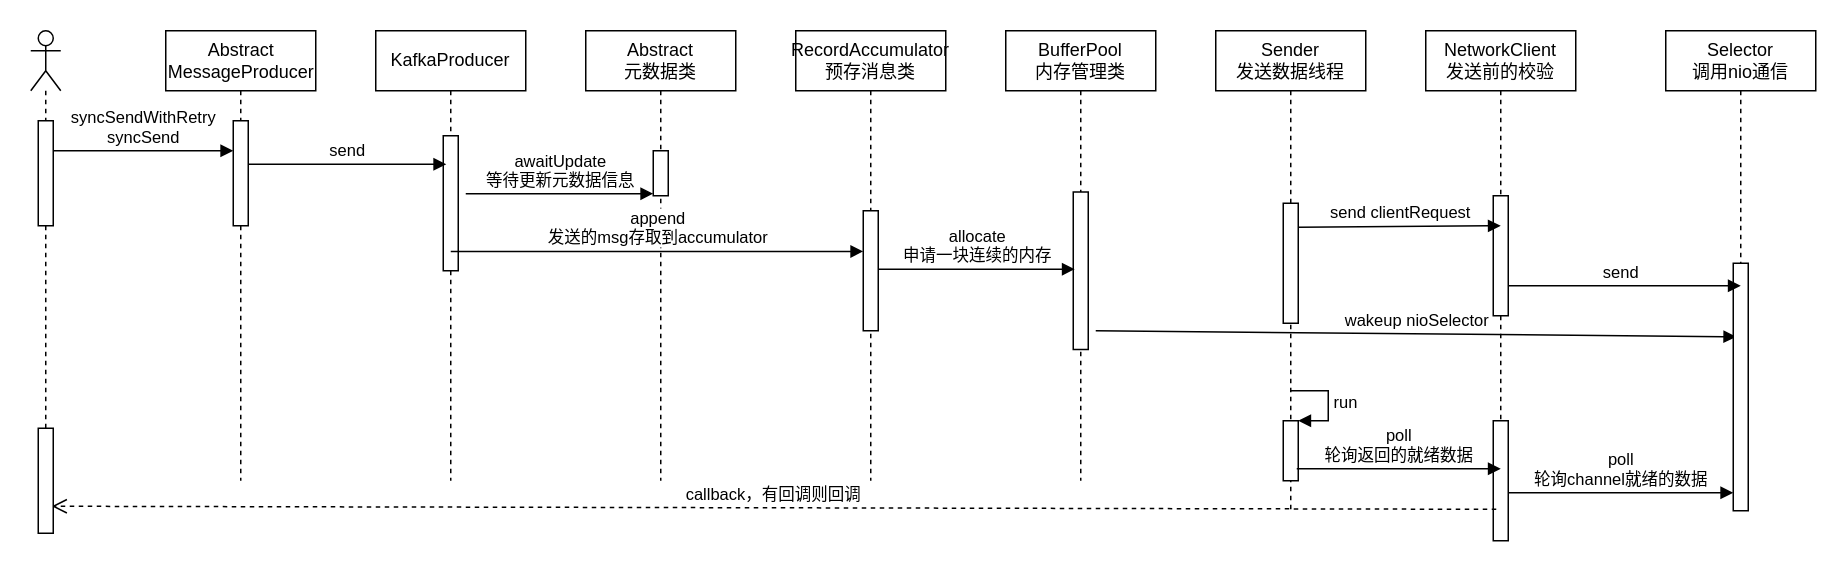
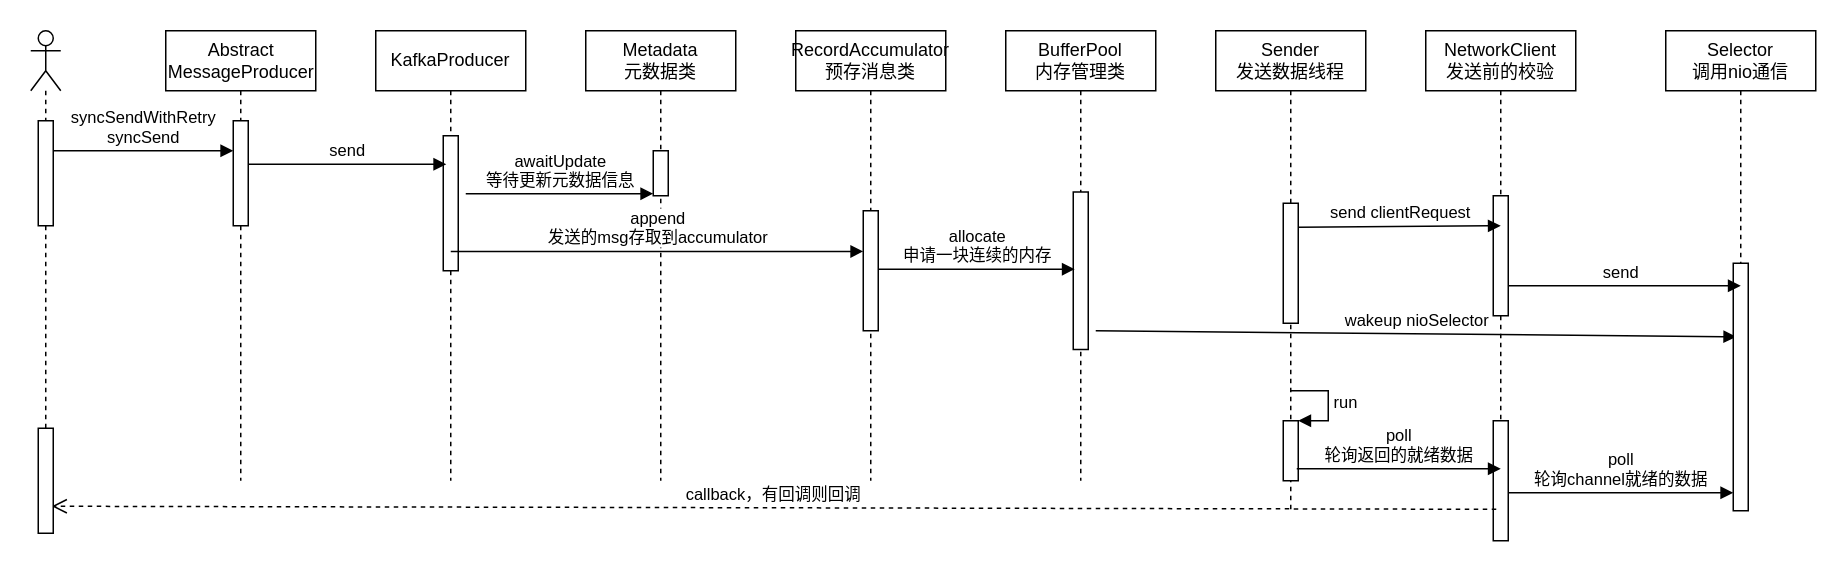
(661, 61) -> (661, 61)
